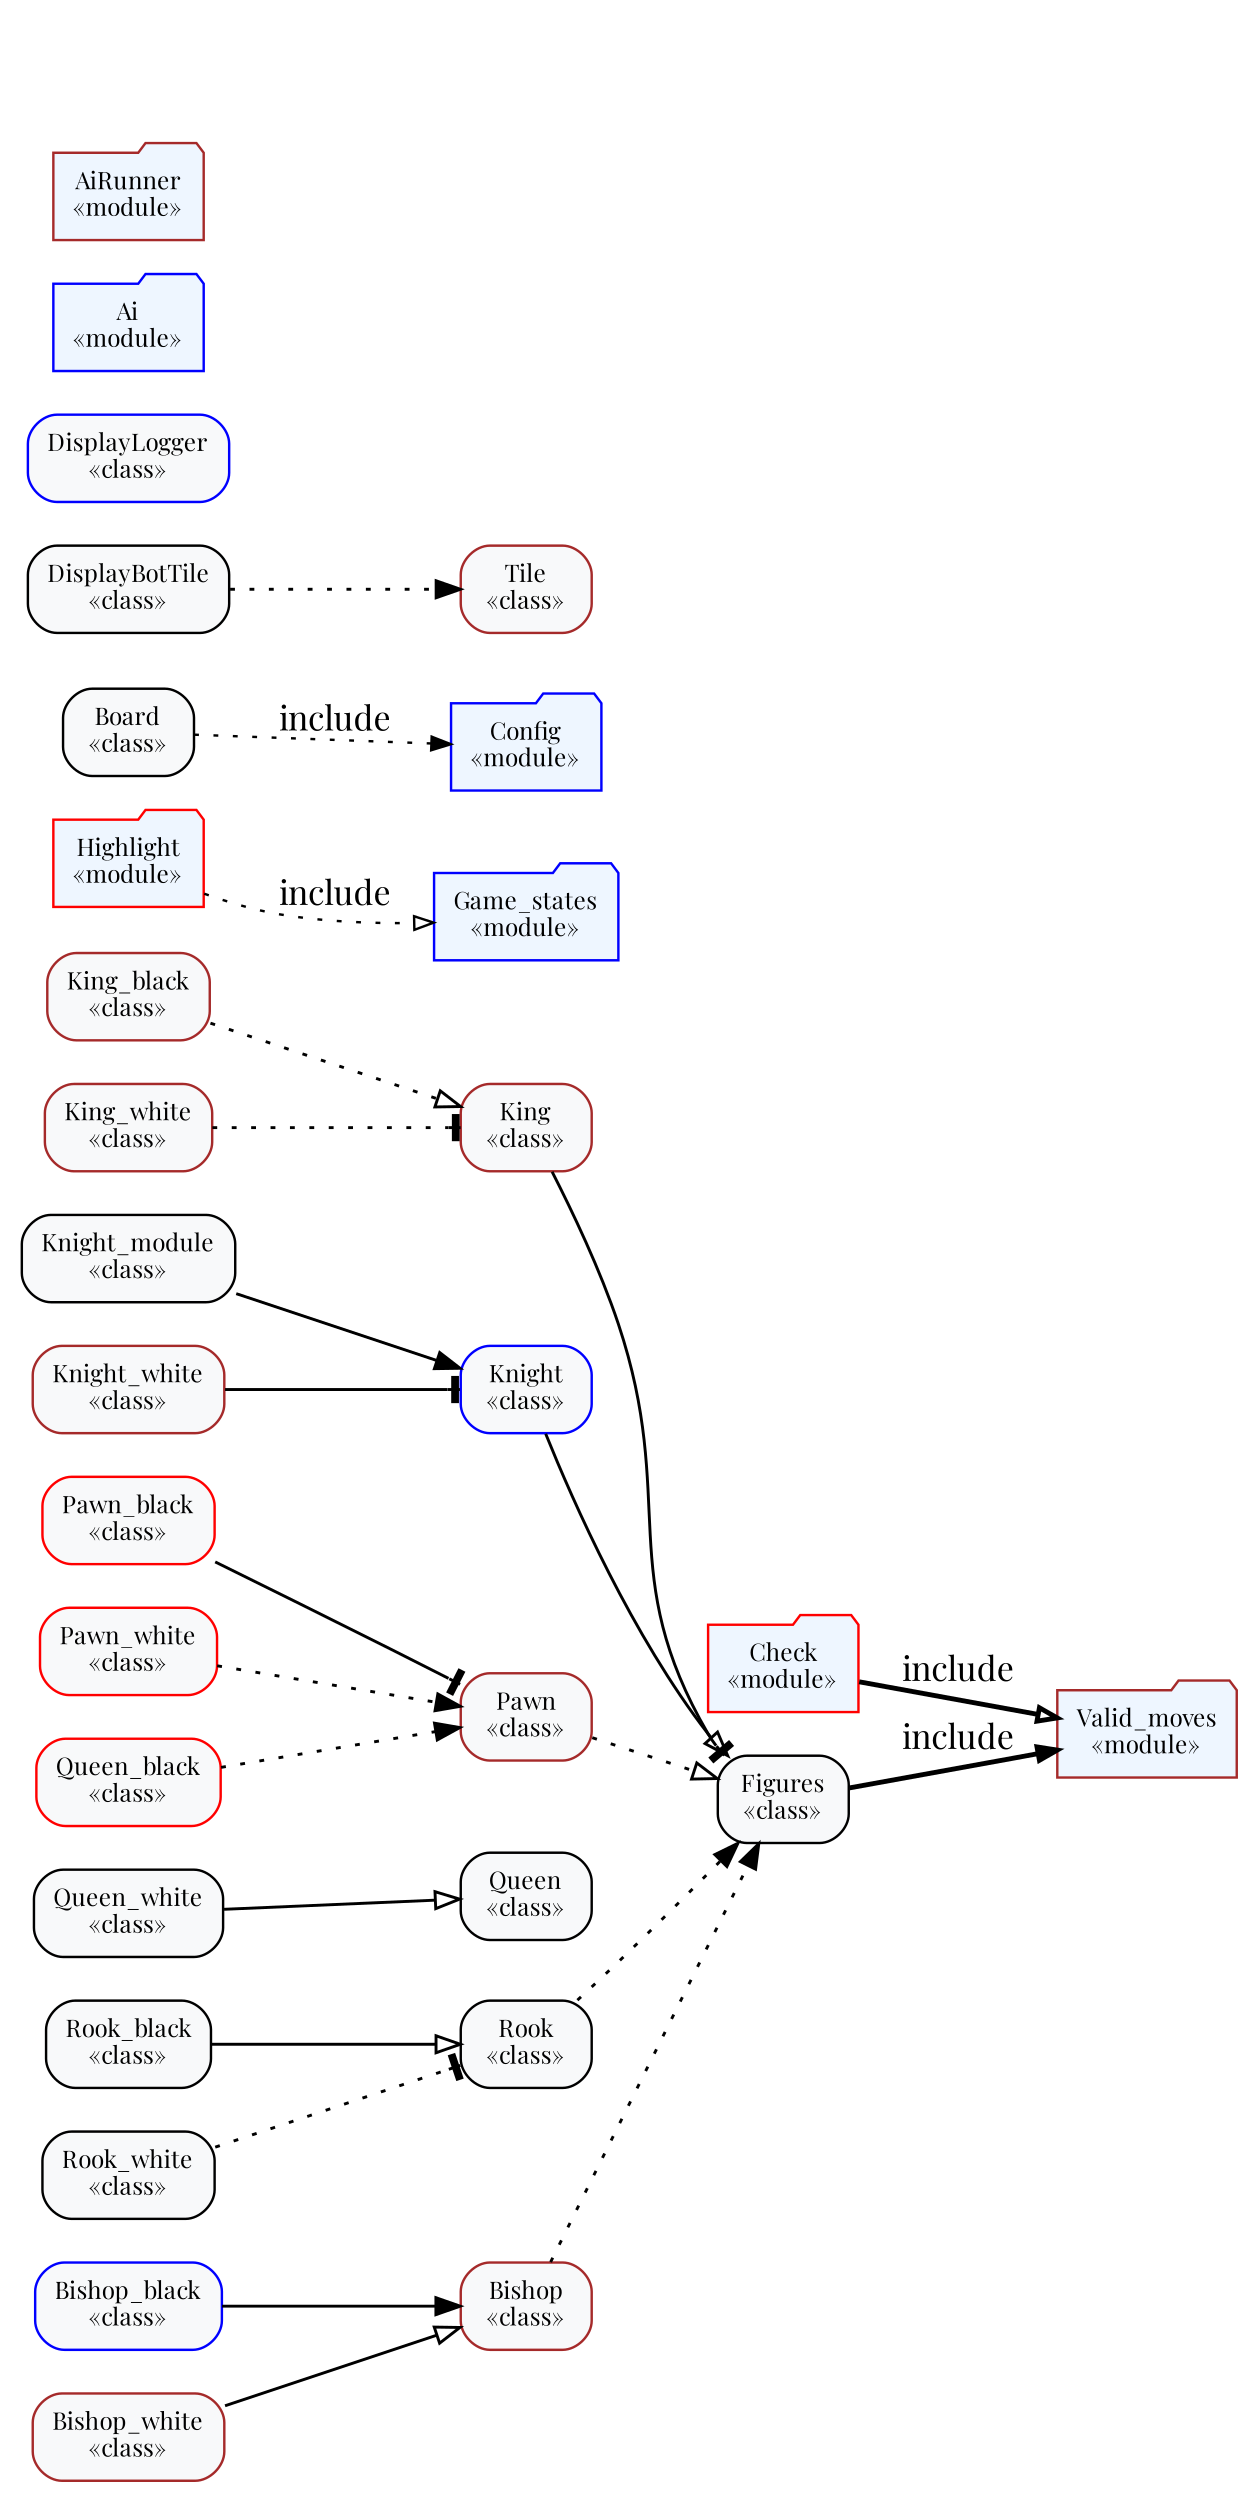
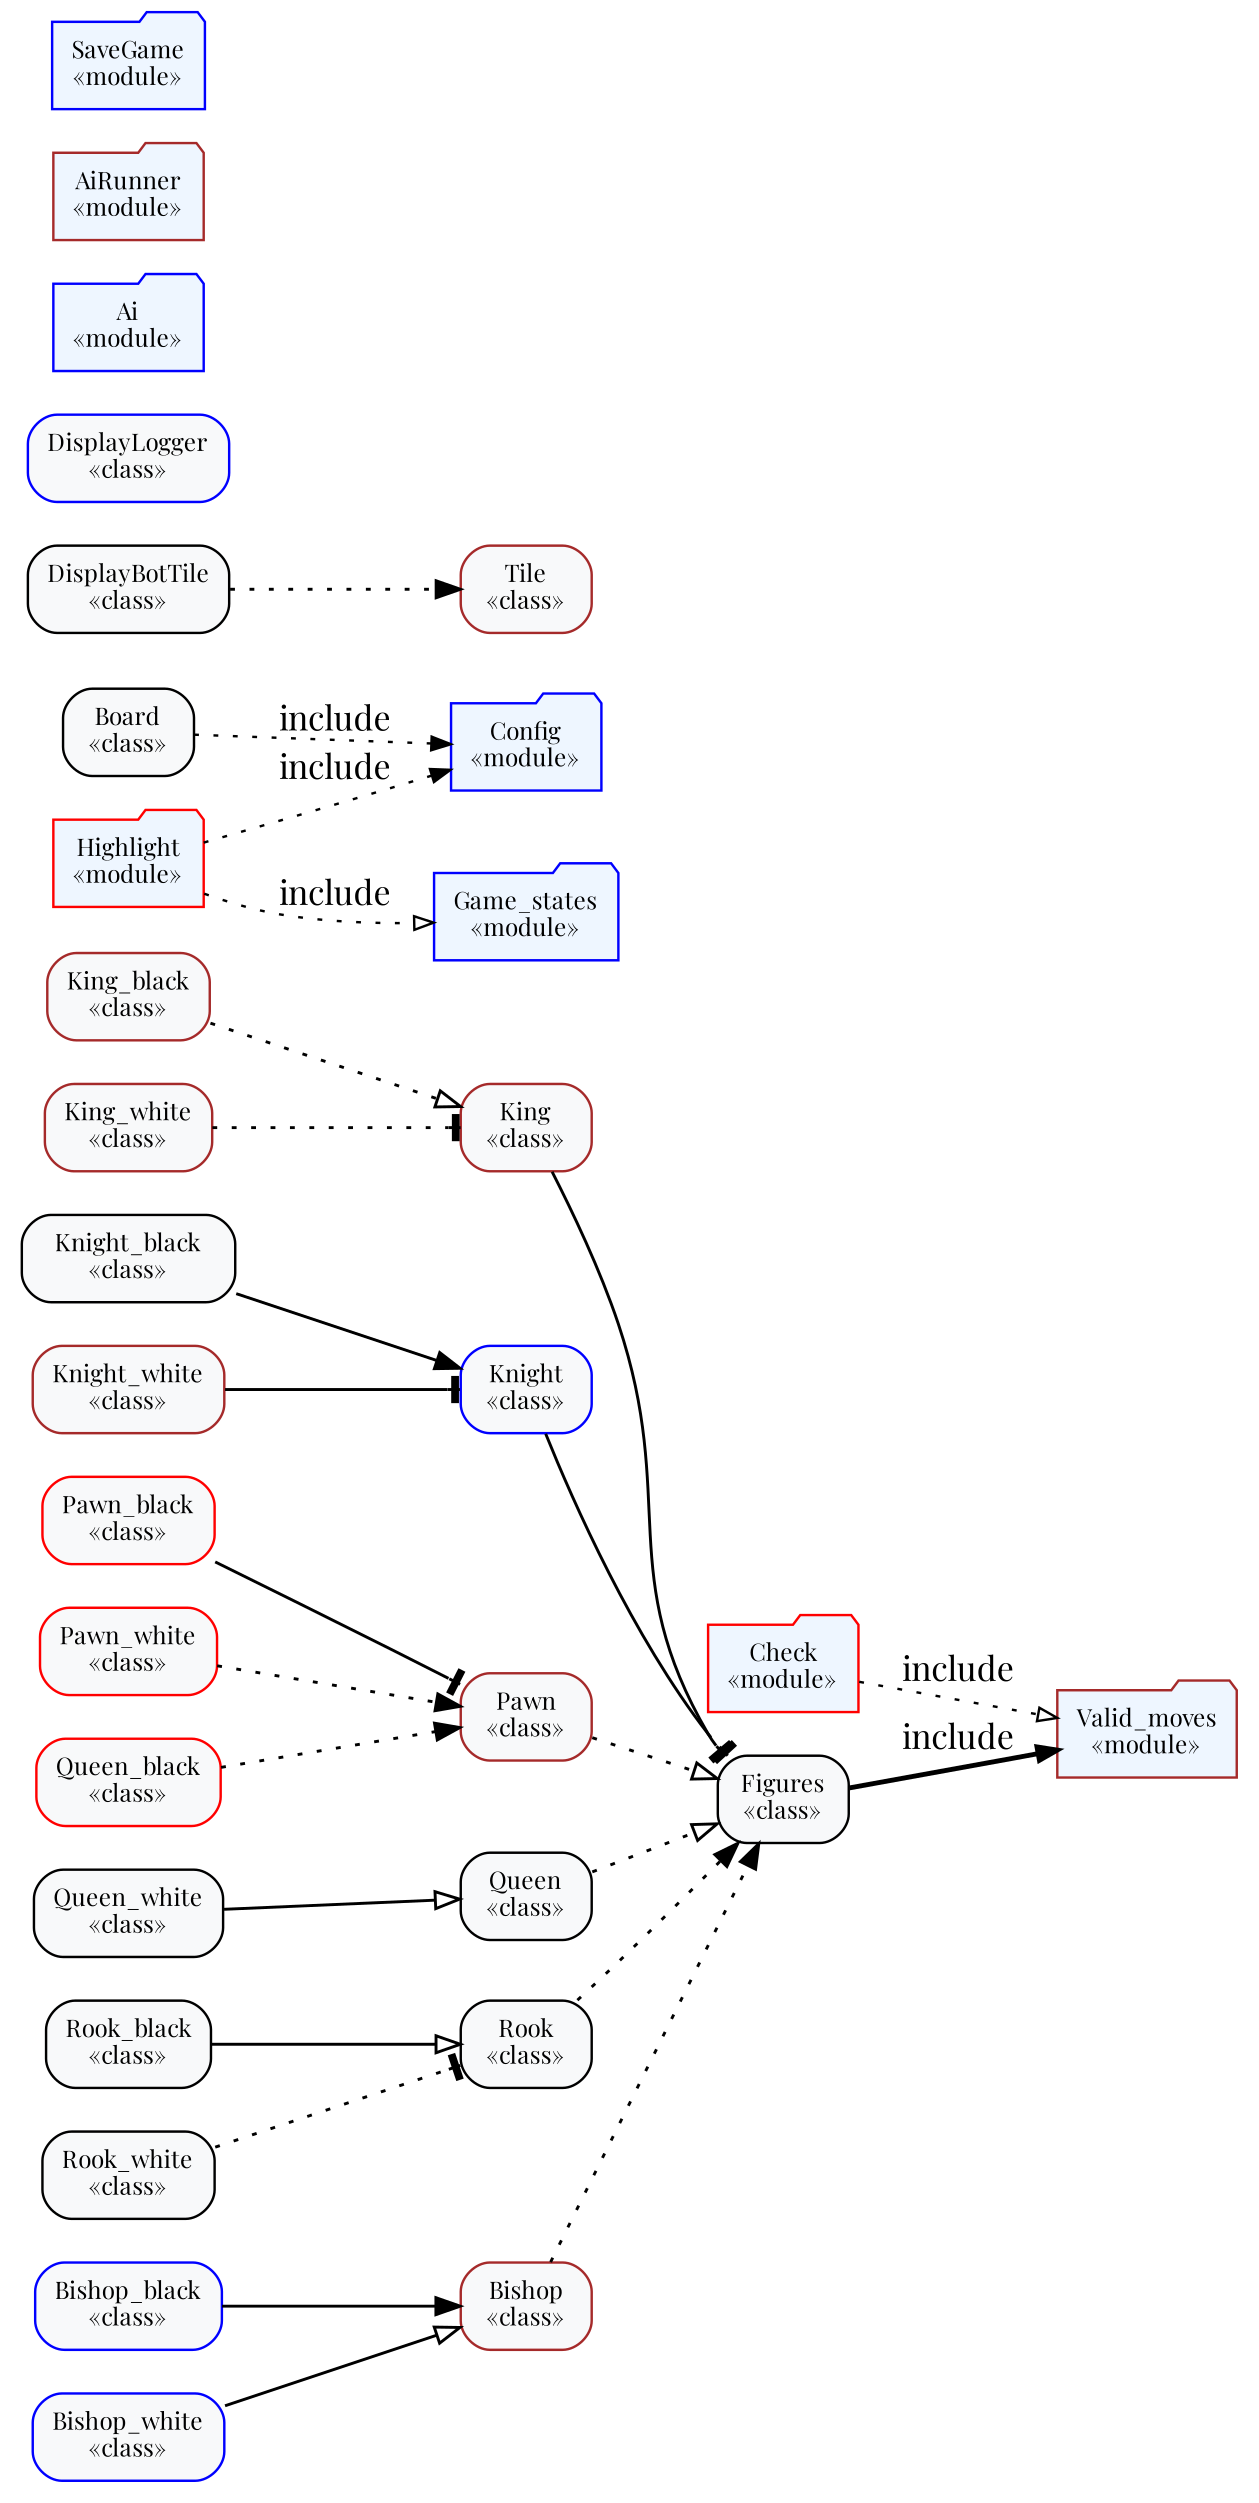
none -> (129, 65)
none -> (318, 810)
(129, 1259) -> (129, 1259)
(618, 1591) -> (618, 1591)
(948, 1698) -> (948, 1698)
none -> (643, 1852)
(129, 2437) -> (129, 2437)
